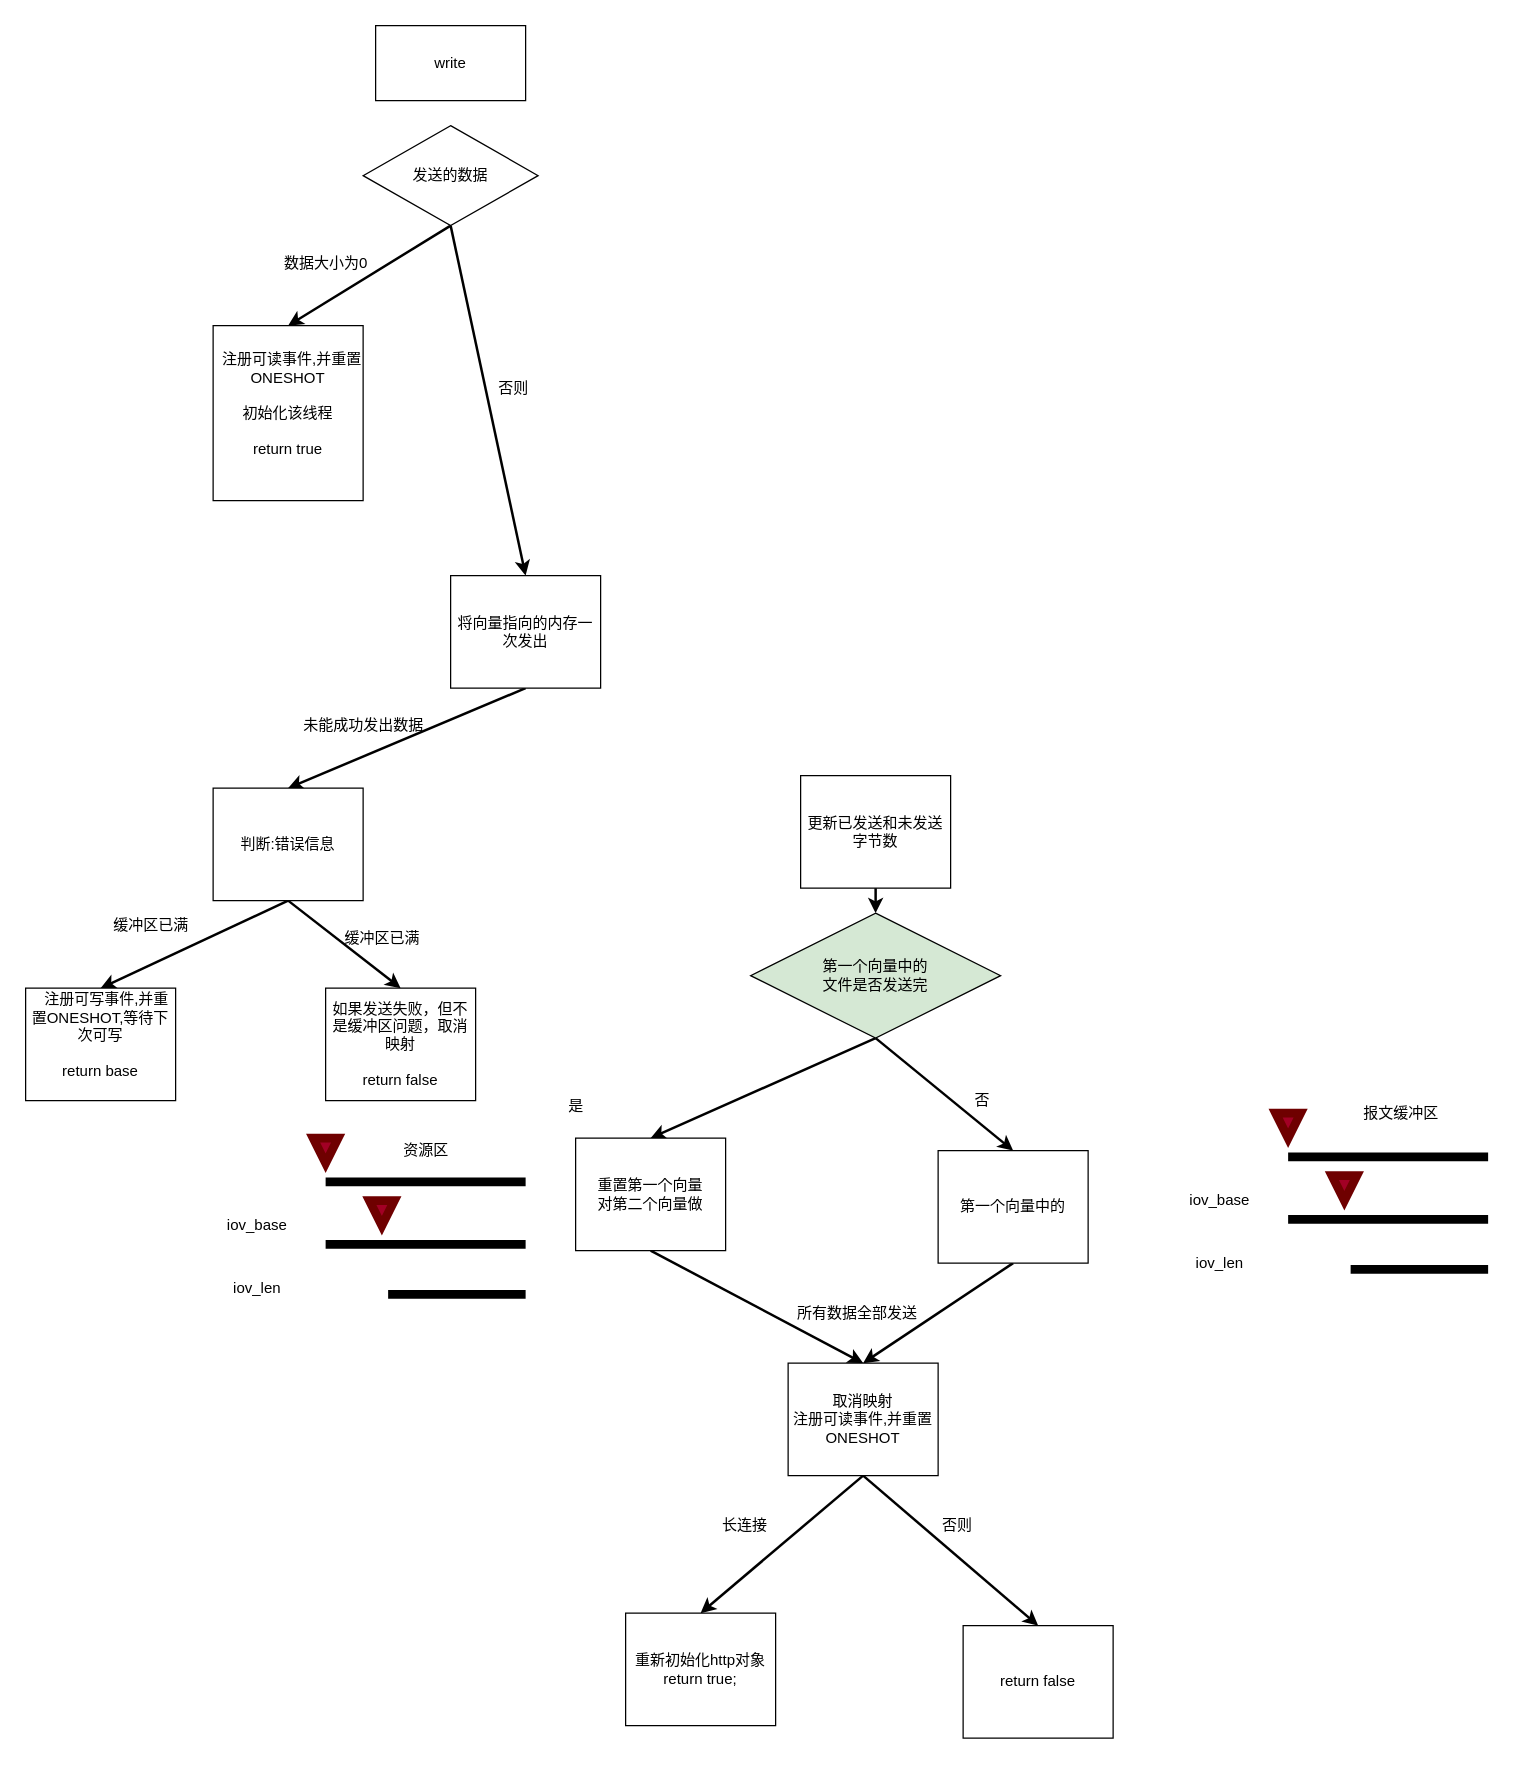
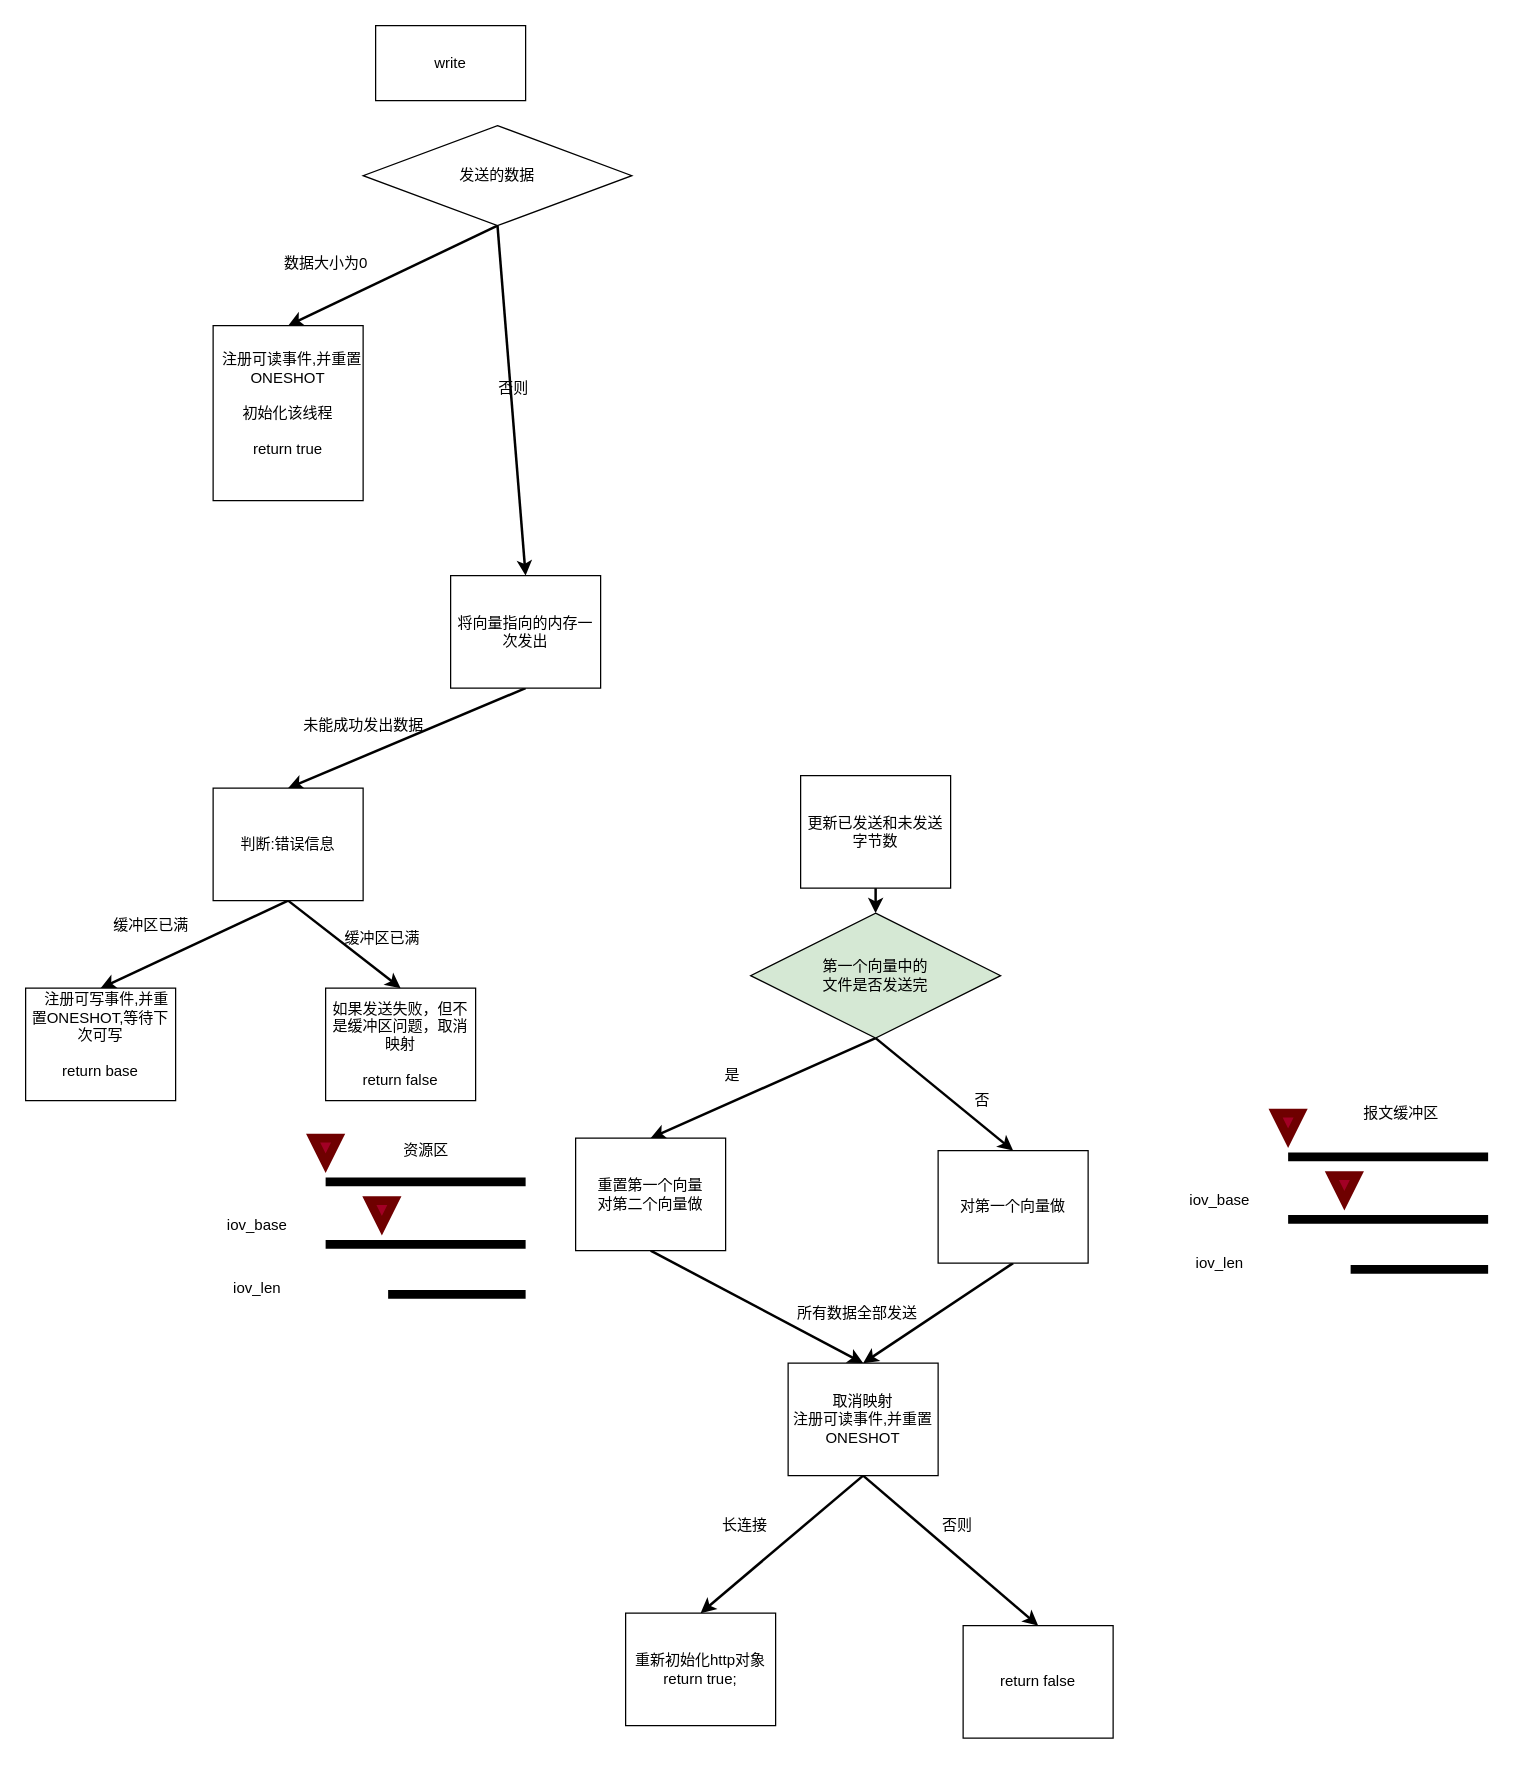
(451, 176) -> (498, 176)
(576, 1107) -> (732, 1076)
(1013, 1207) -> (1013, 1207)
